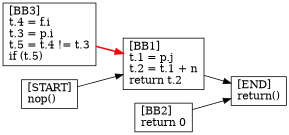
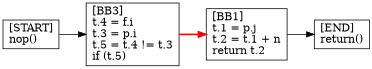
(97, 82) -> (69, 34)
(164, 117) -> none
